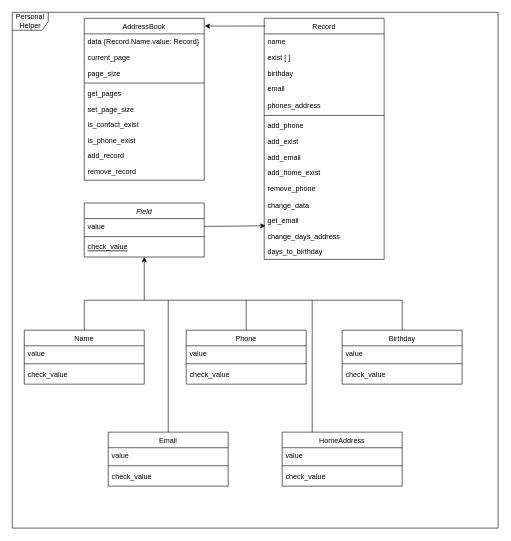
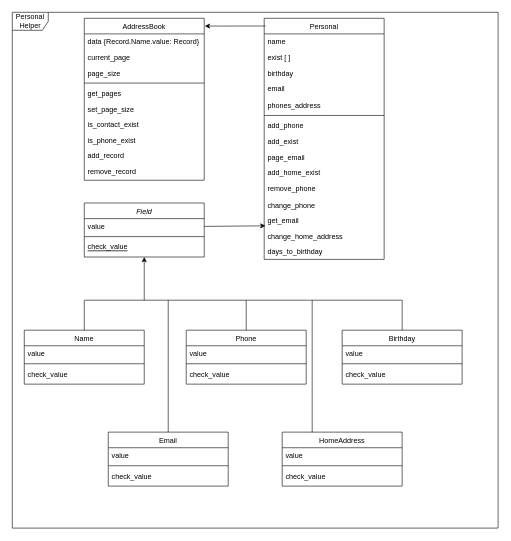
(324, 26) -> (324, 26)
(284, 157) -> (286, 157)
(290, 205) -> (292, 205)
(306, 236) -> (306, 236)
